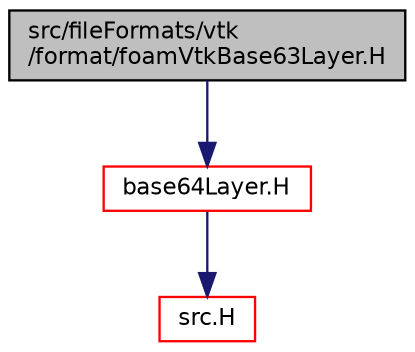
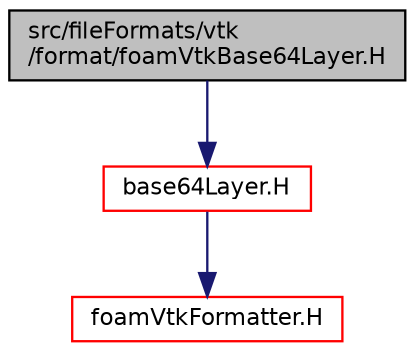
(207, 45) -> (207, 45)
(207, 319) -> (207, 319)
